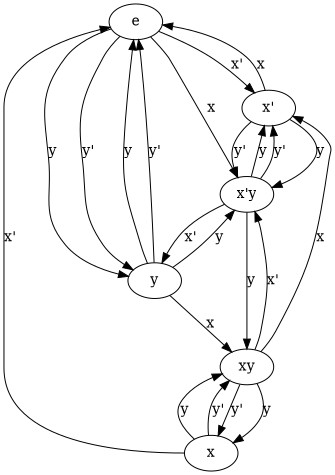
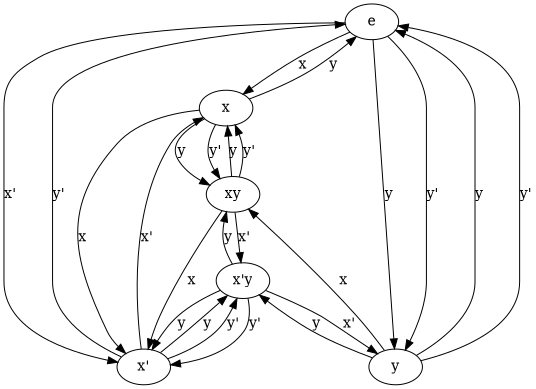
(261, 65) -> (59, 194)
(194, 101) -> (299, 57)
none -> (84, 200)
none -> (141, 228)
(10, 238) -> (334, 65)
